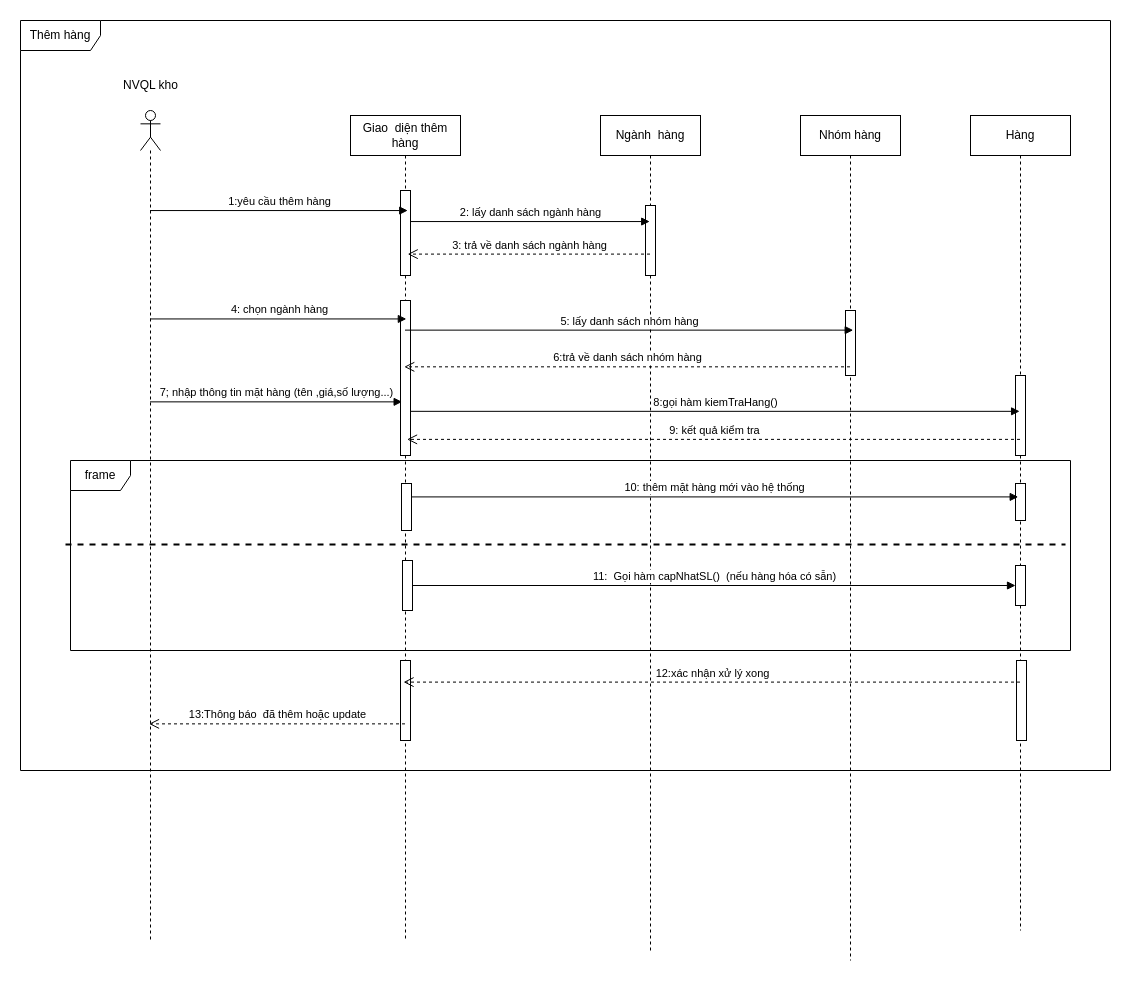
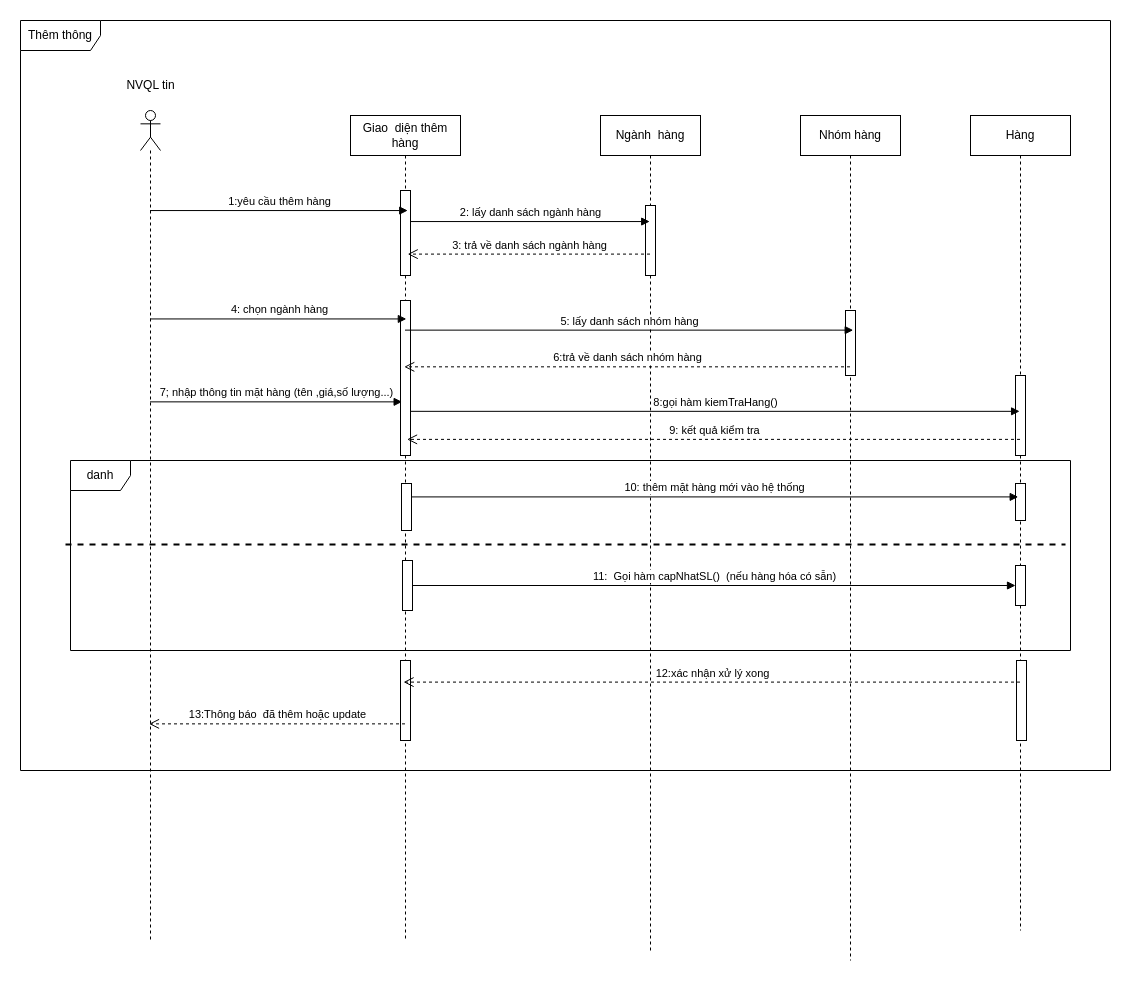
(61, 36) -> (61, 36)
(151, 86) -> (151, 86)
(101, 476) -> (101, 476)
